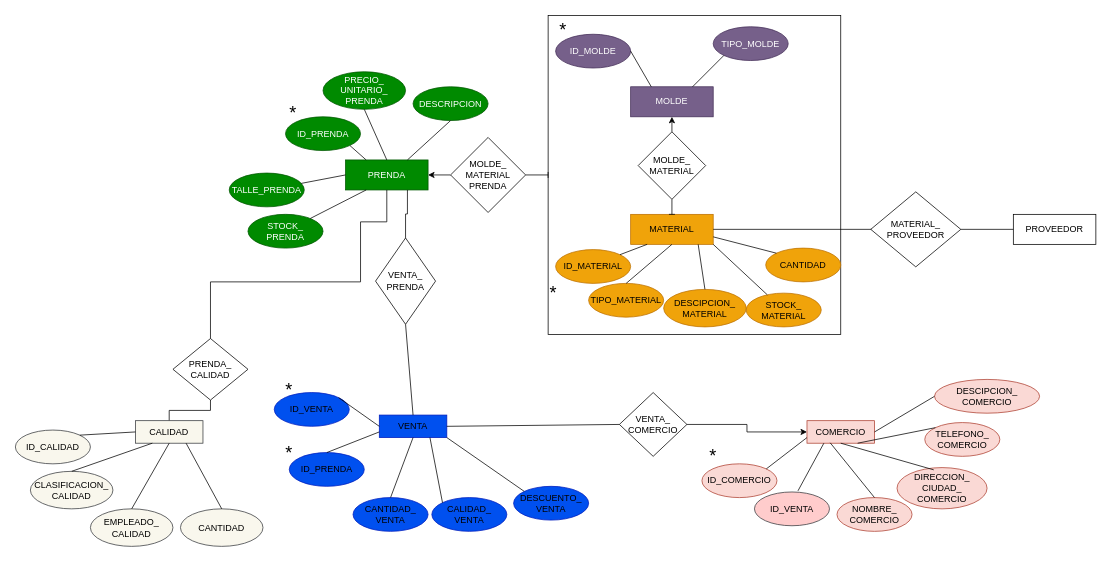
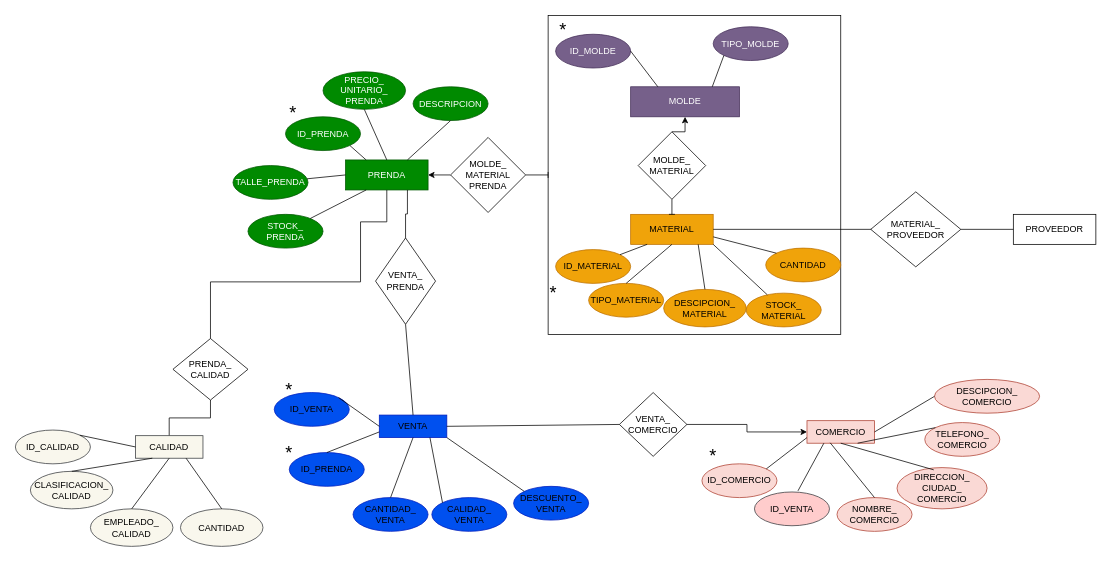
(672, 102) -> (685, 102)
(267, 190) -> (270, 182)
(169, 432) -> (169, 447)
